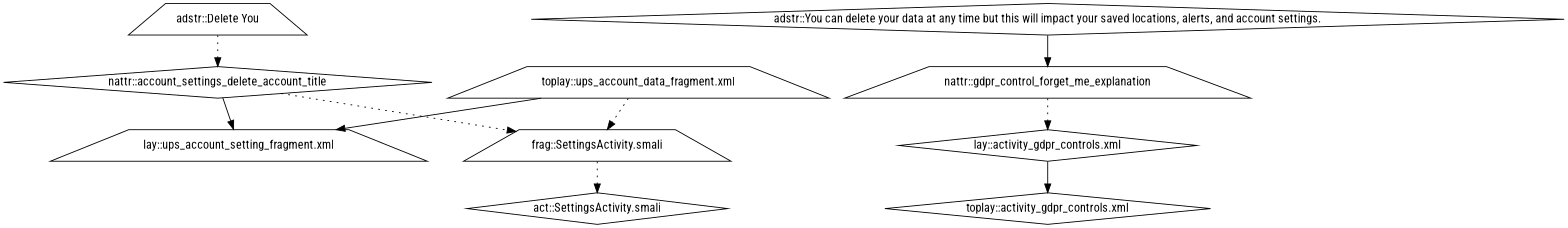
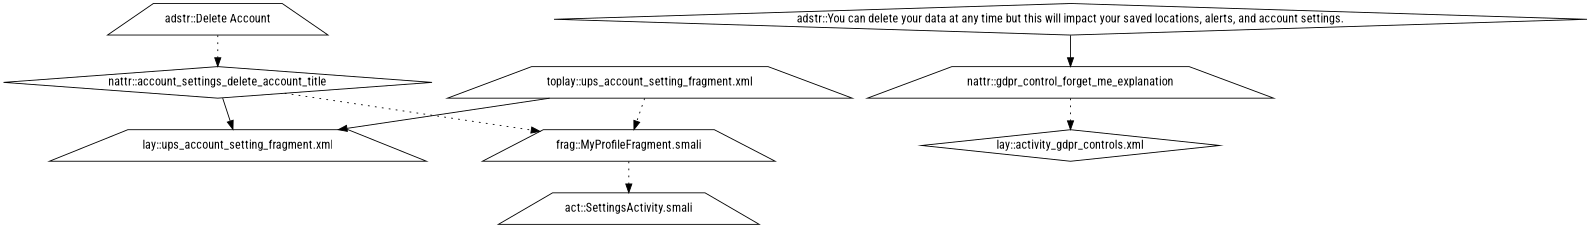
(218, 19) -> (218, 19)
(638, 82) -> (650, 82)
(597, 145) -> (629, 145)
(597, 209) -> (629, 209)
(1048, 209) -> none
